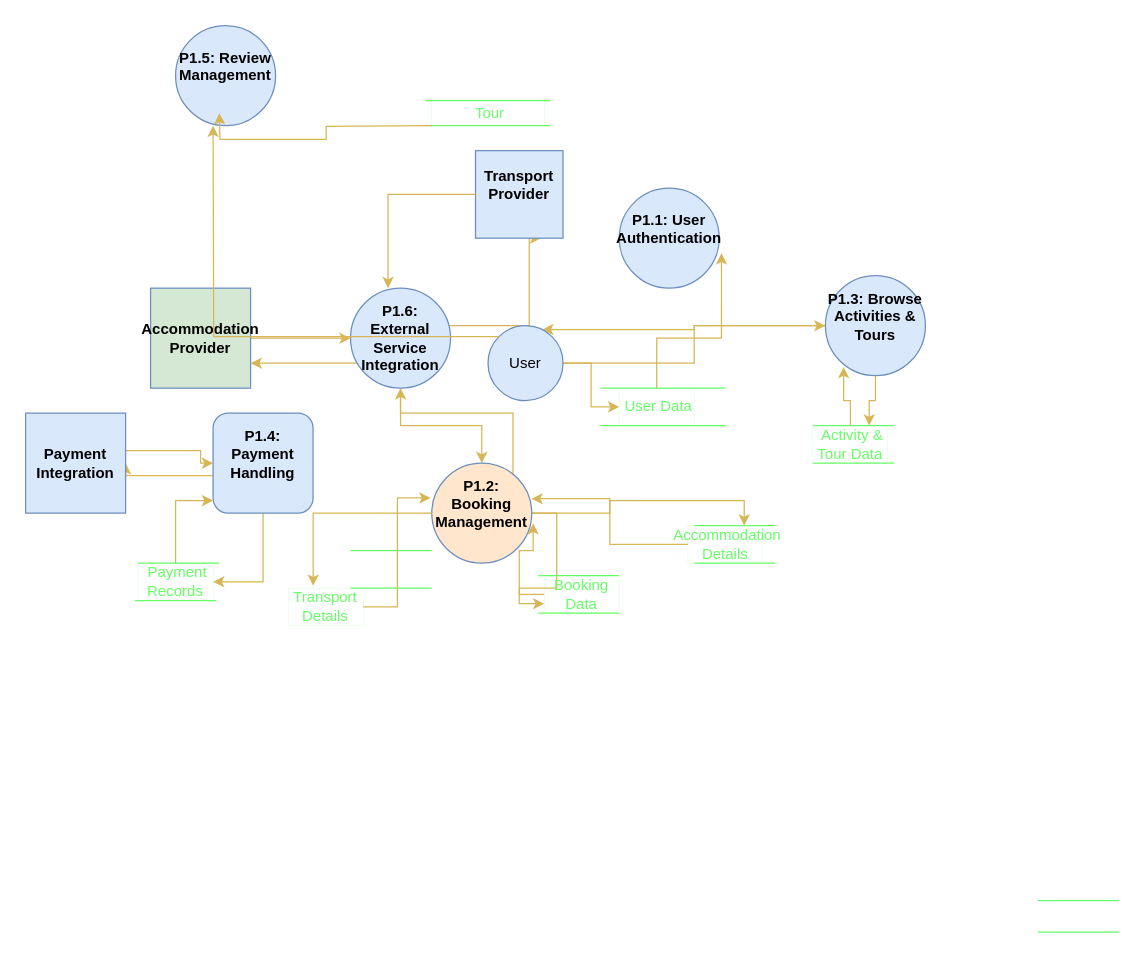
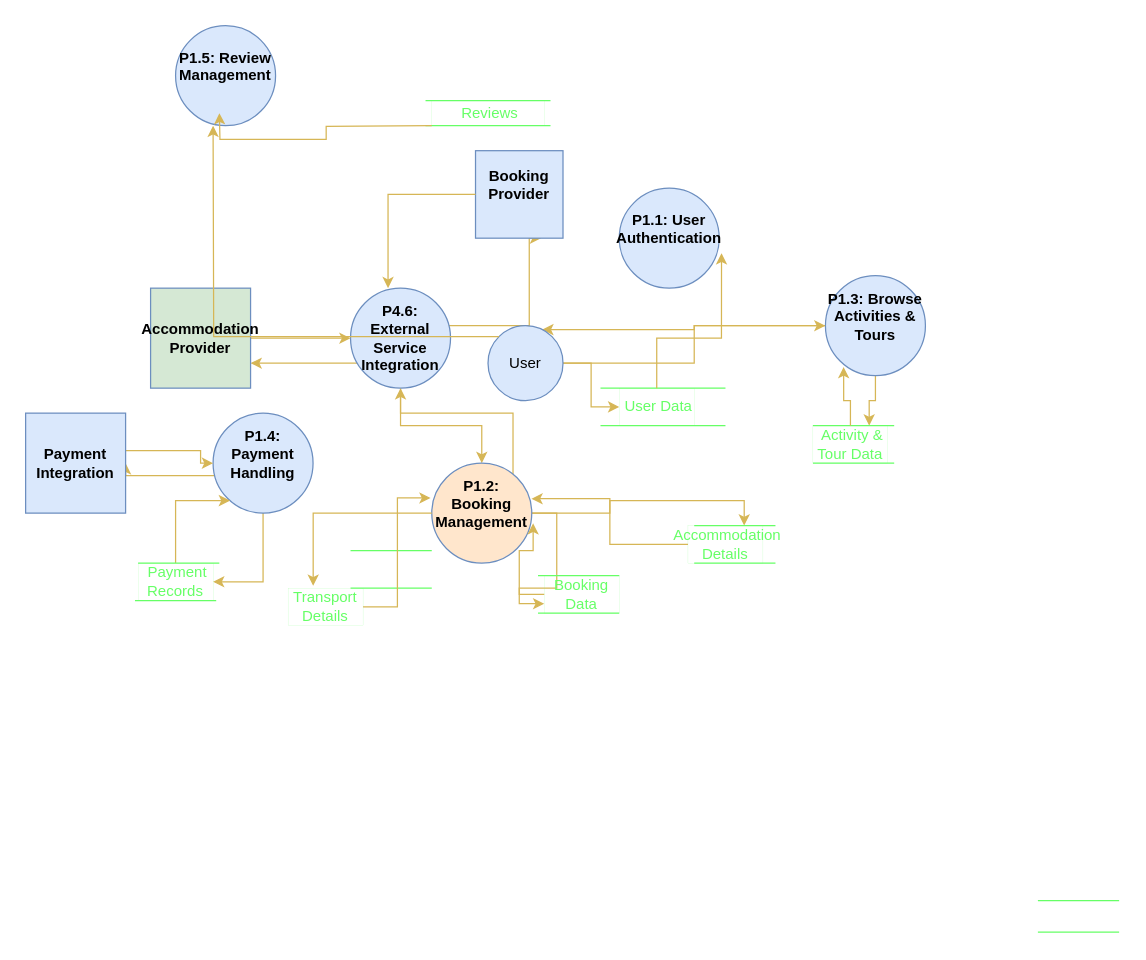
(488, 113) -> (488, 113)
(519, 194) -> (519, 194)
(401, 338) -> (401, 338)
(263, 463) -> (263, 463)
